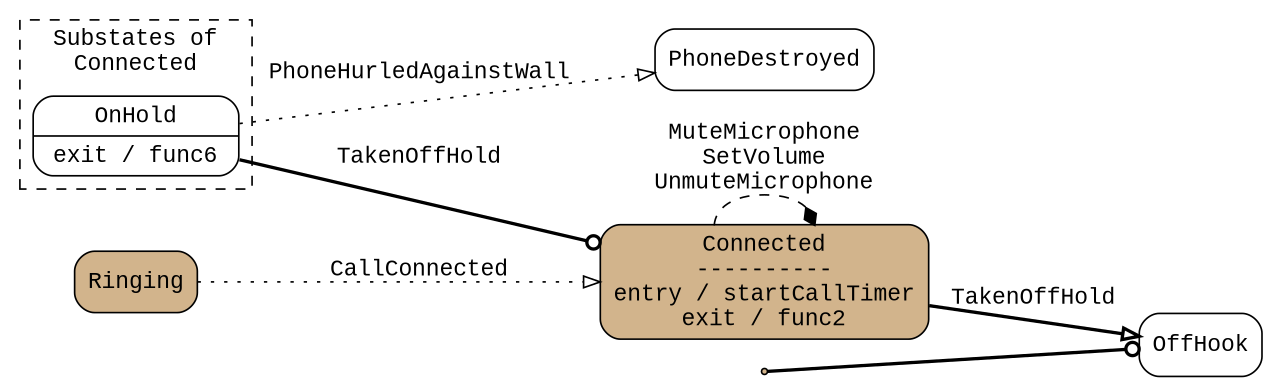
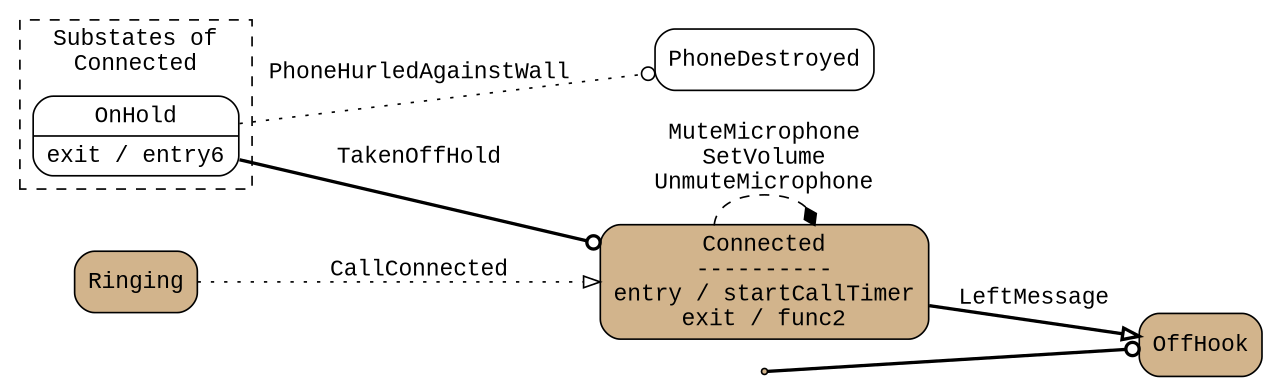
(440, 99) -> (440, 99)
(136, 155) -> (136, 155)
(1034, 298) -> (1034, 298)
(1201, 345) -> (1201, 345)
